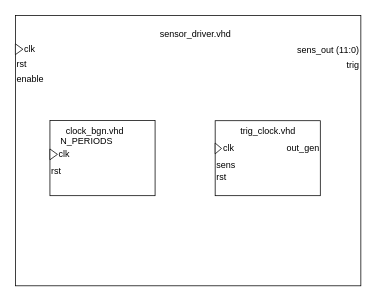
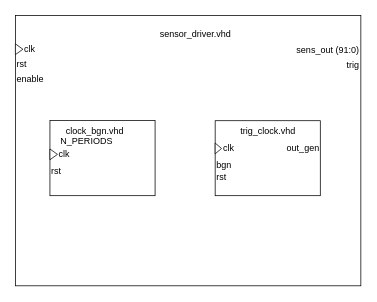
(326, 51) -> (326, 51)
(226, 165) -> (224, 165)
